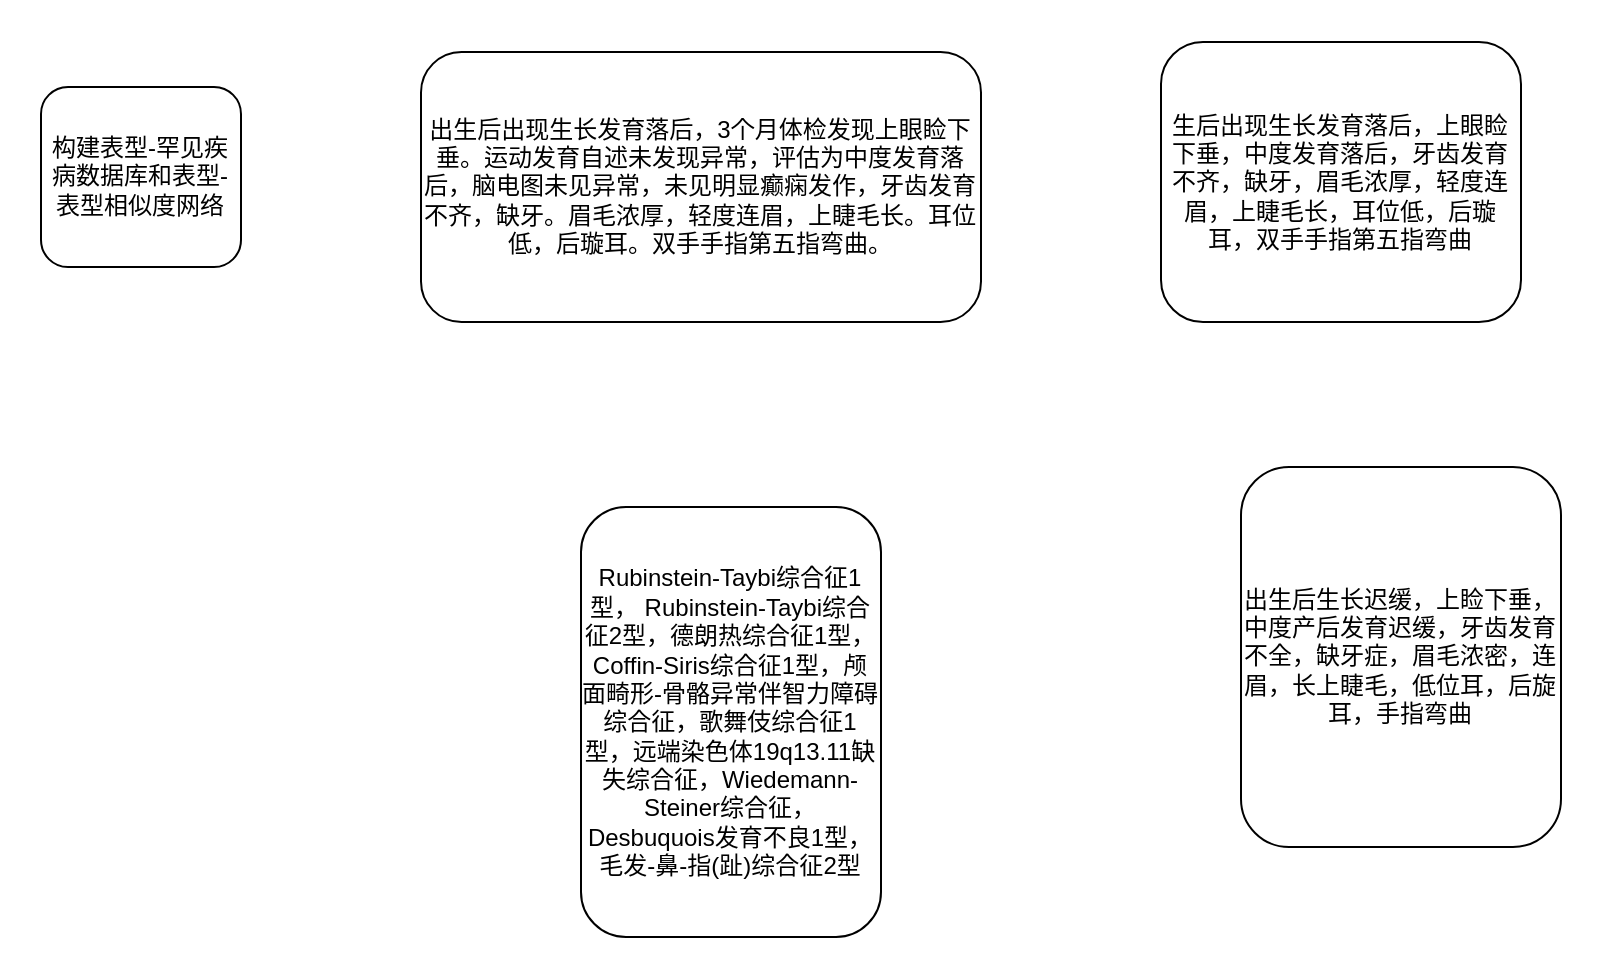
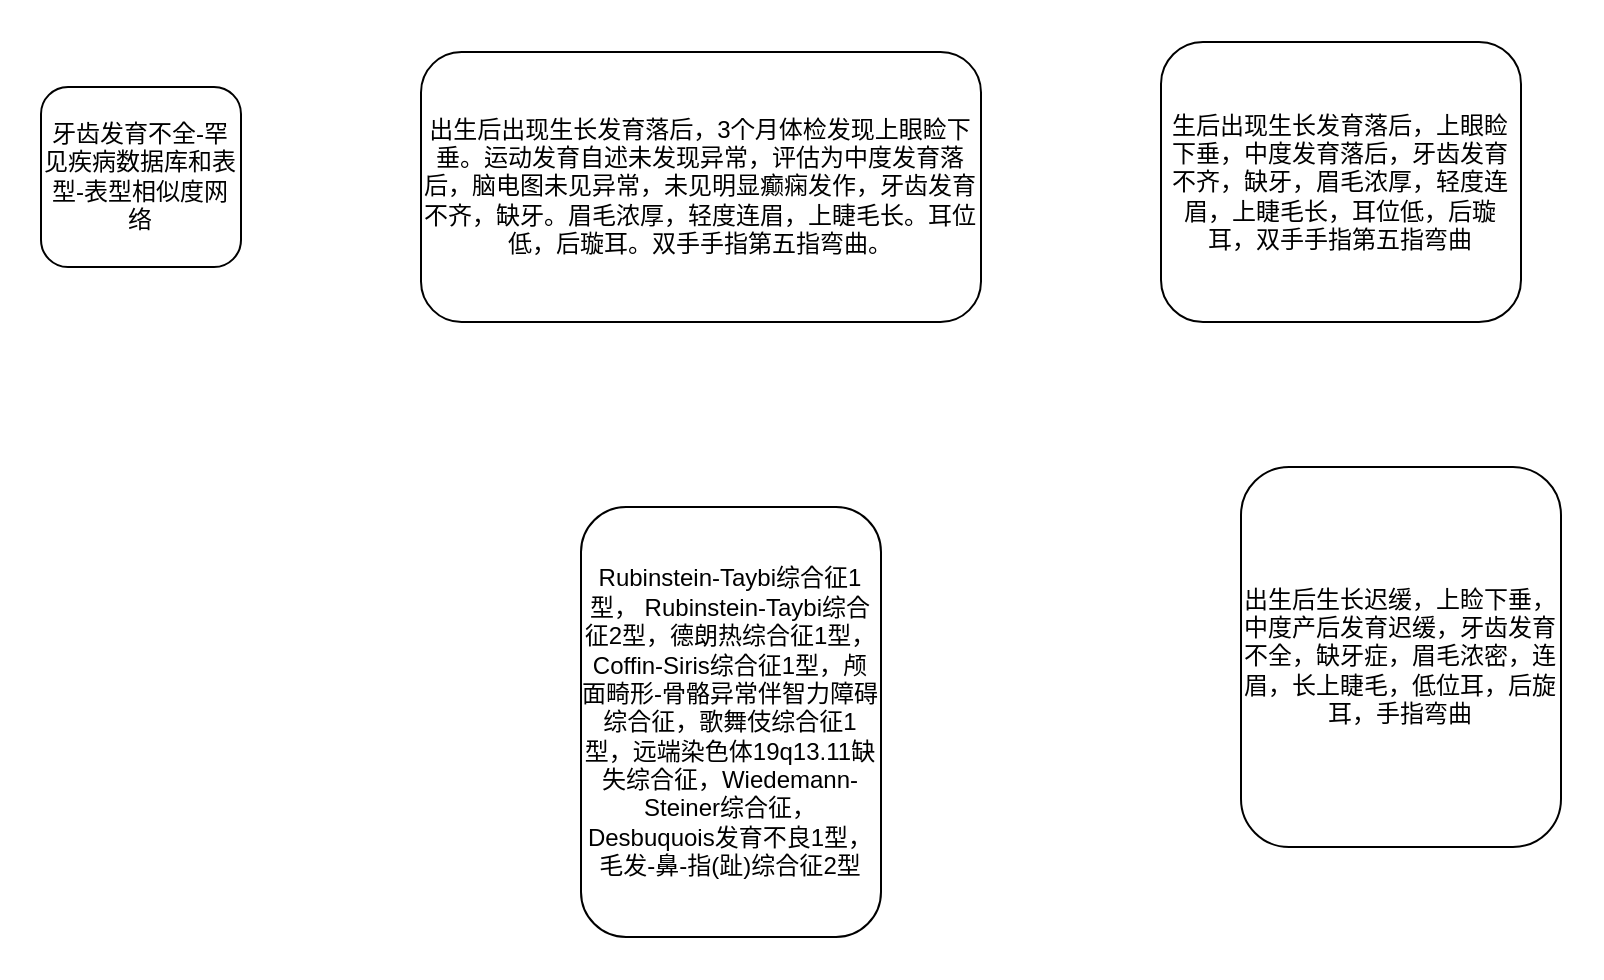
(141, 177) -> (141, 177)
